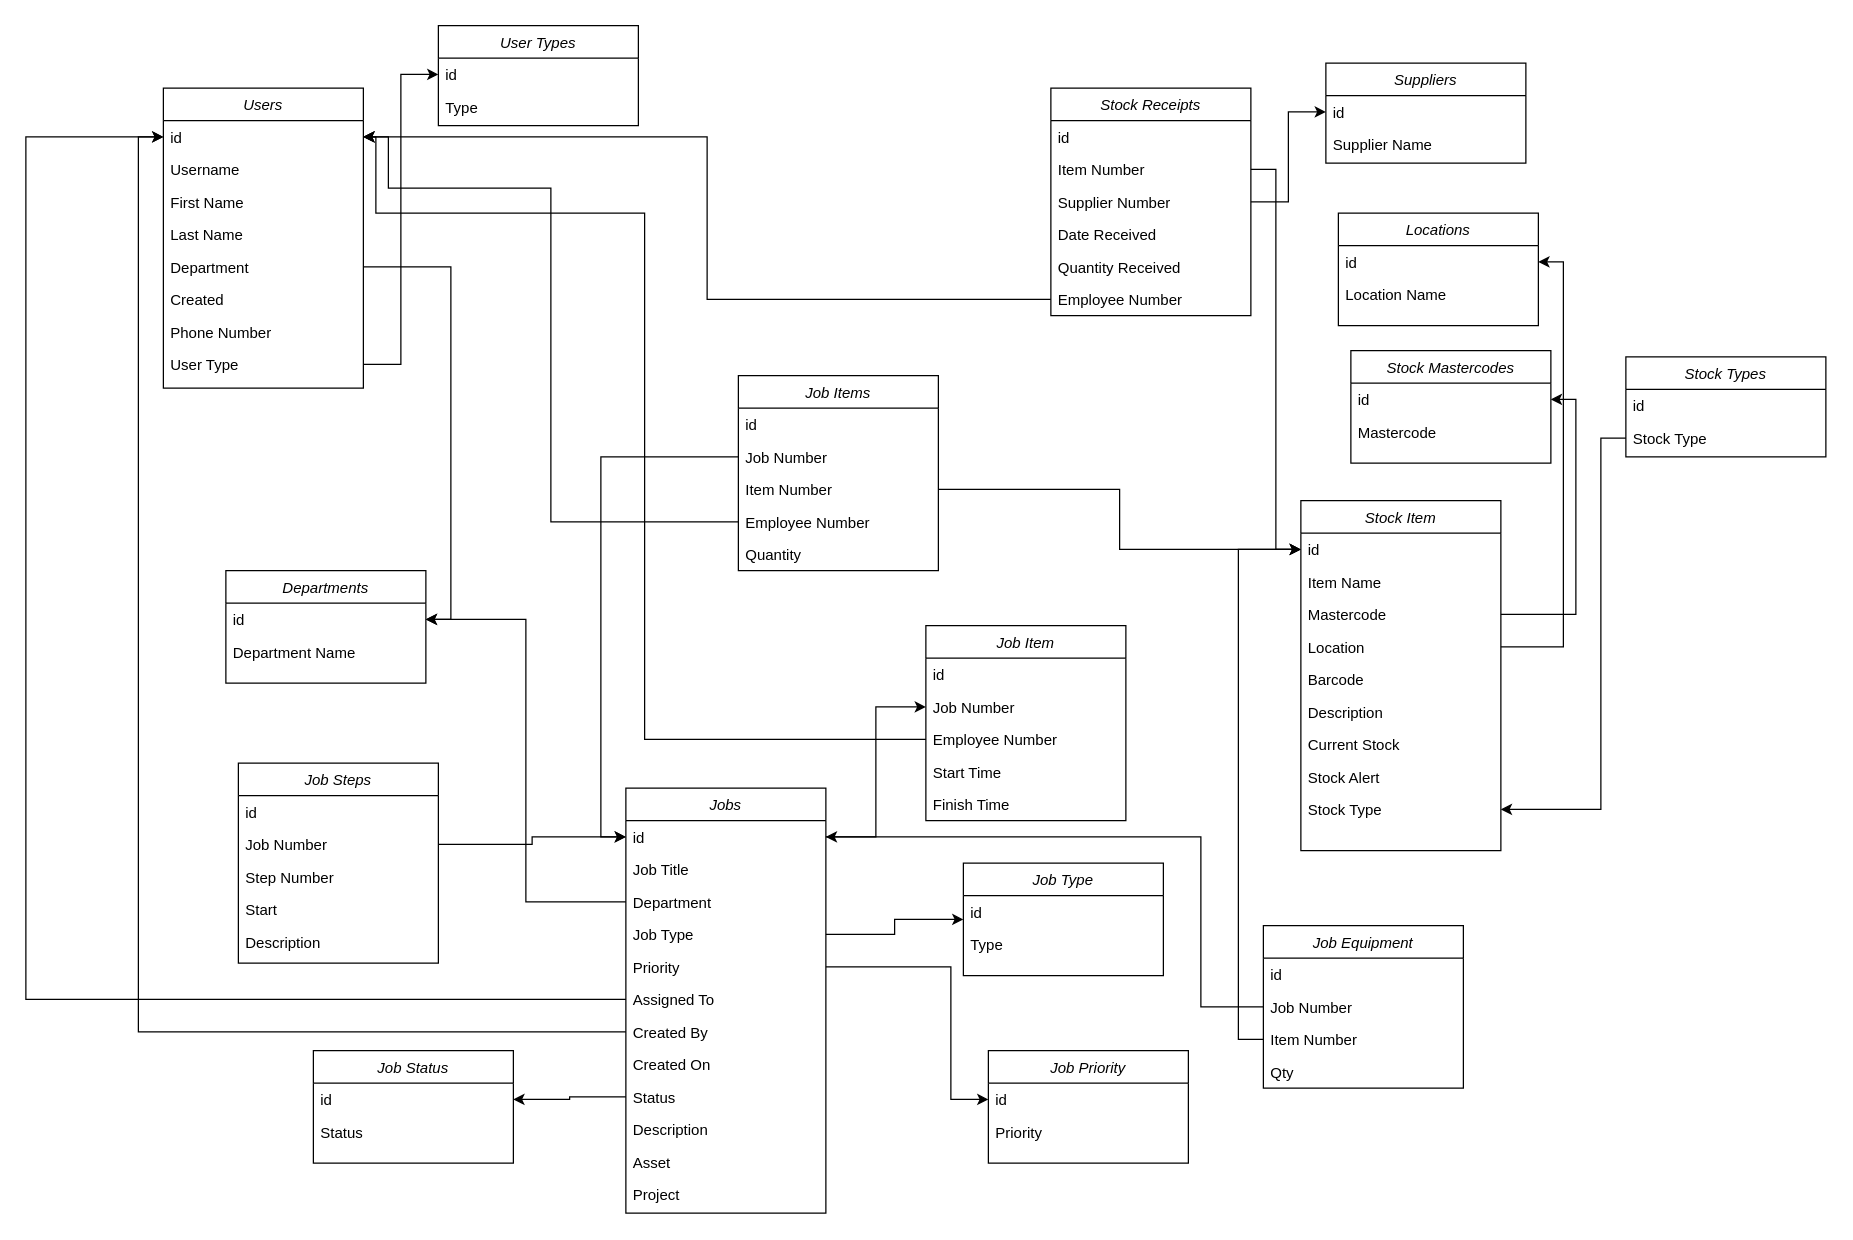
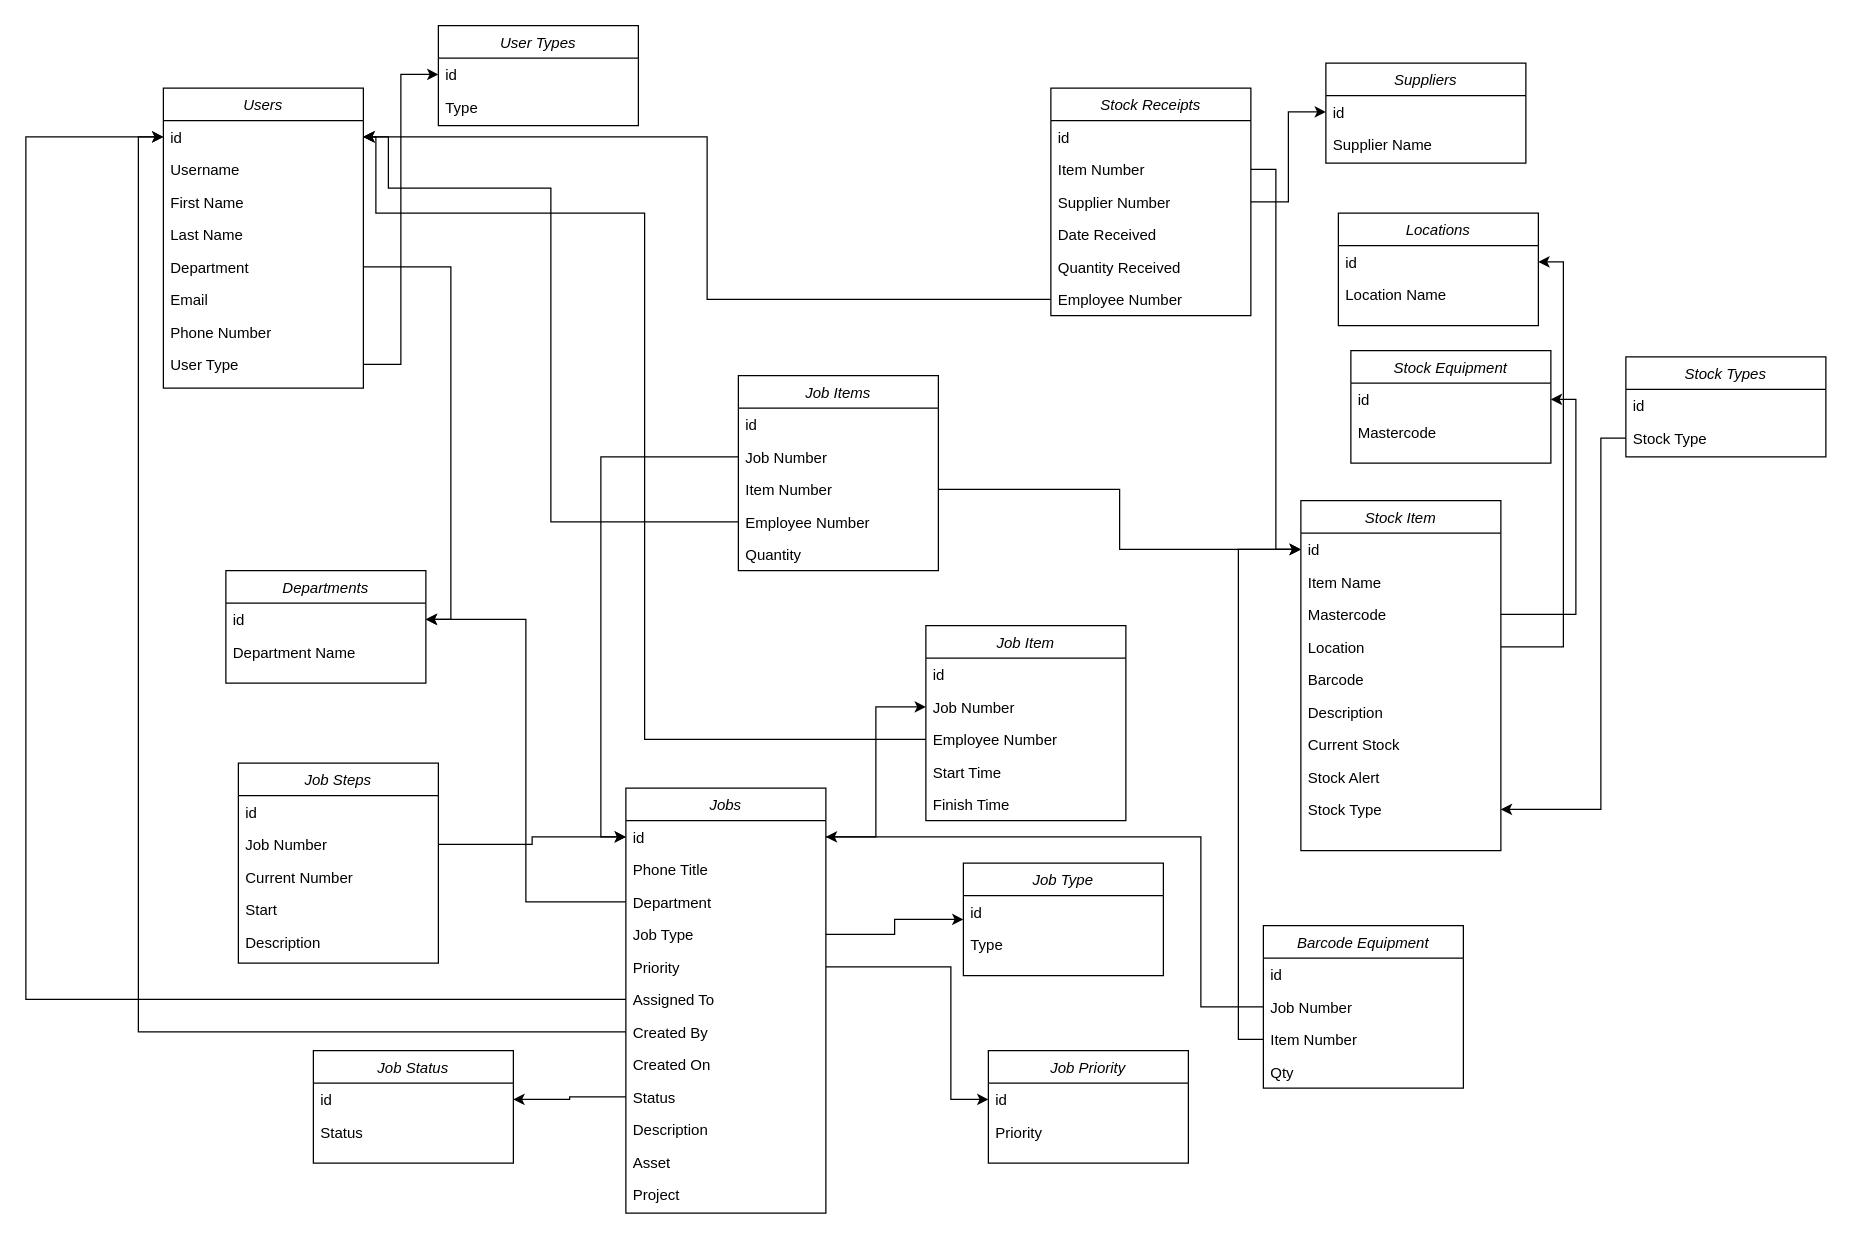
(199, 300) -> (187, 300)
(1450, 368) -> (1450, 368)
(664, 870) -> (673, 870)
(289, 878) -> (302, 878)
(1363, 943) -> (1363, 943)
